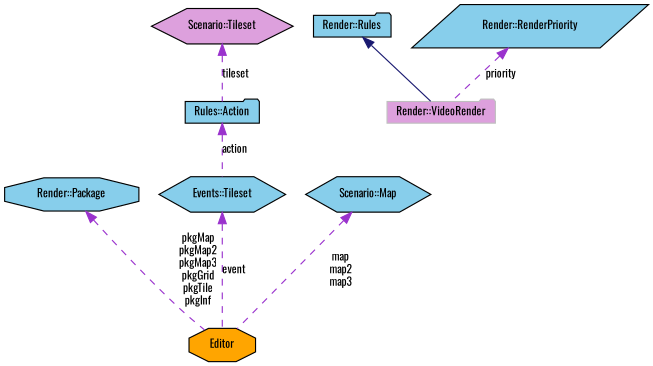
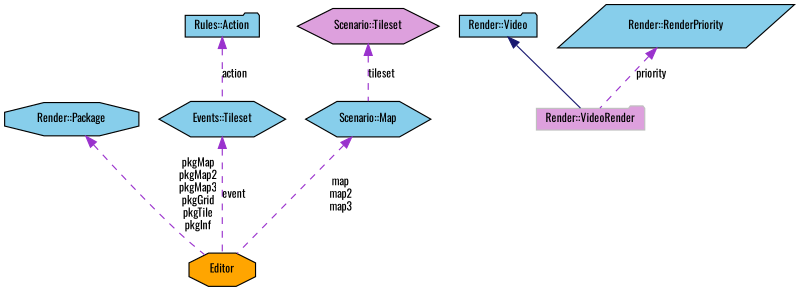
(352, 26) -> (498, 26)
(222, 78) -> (368, 78)
